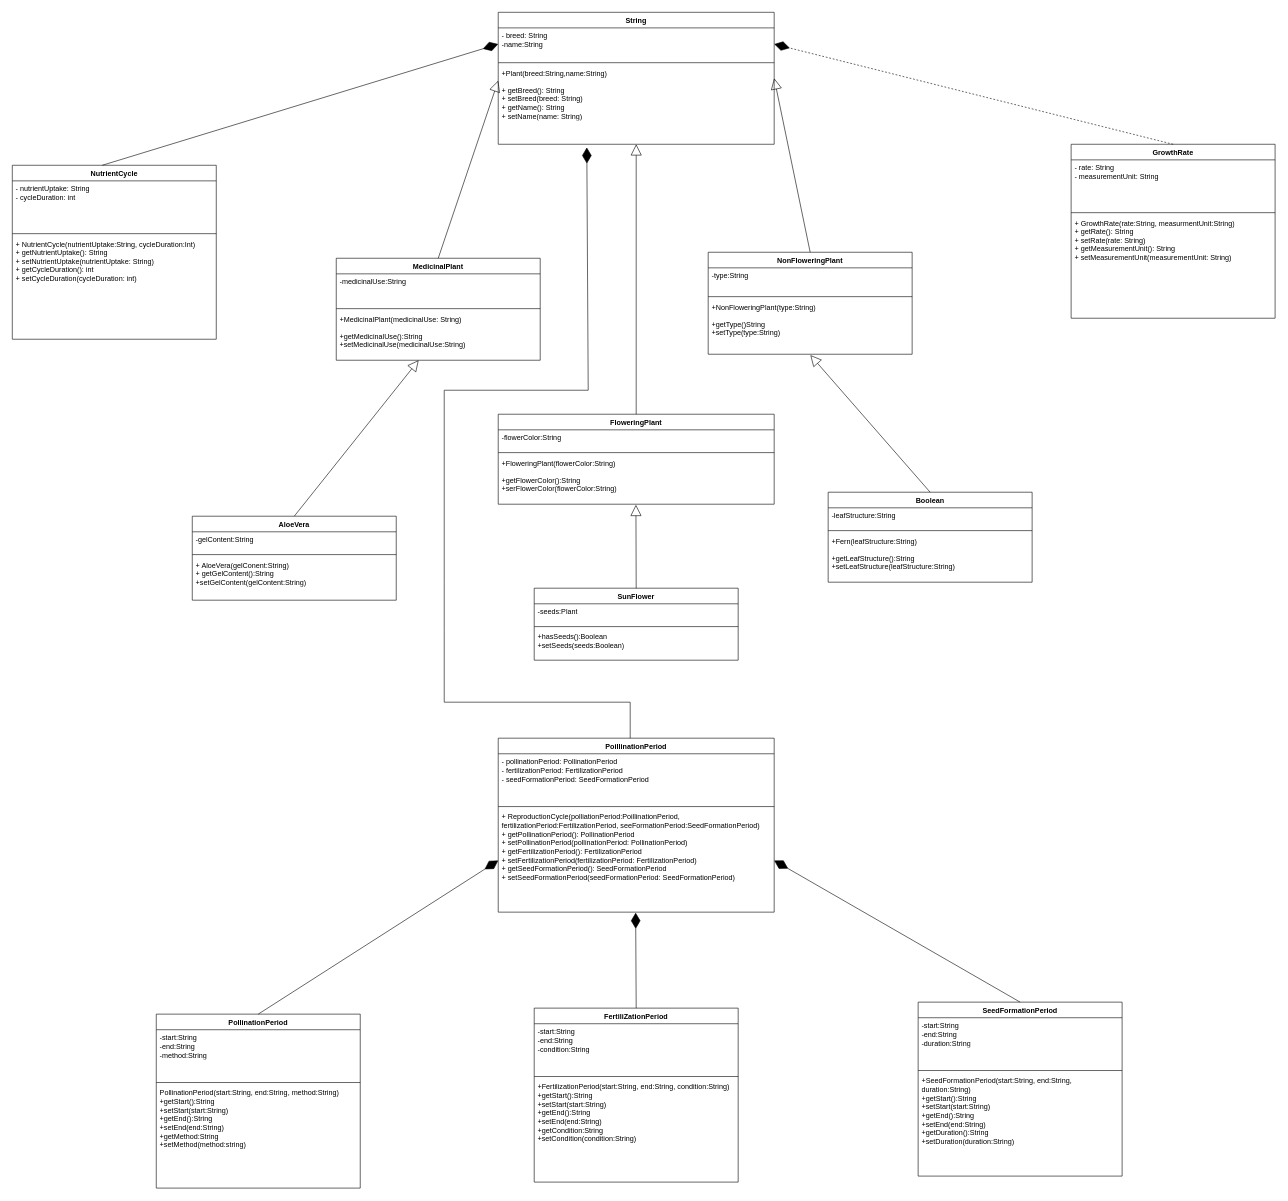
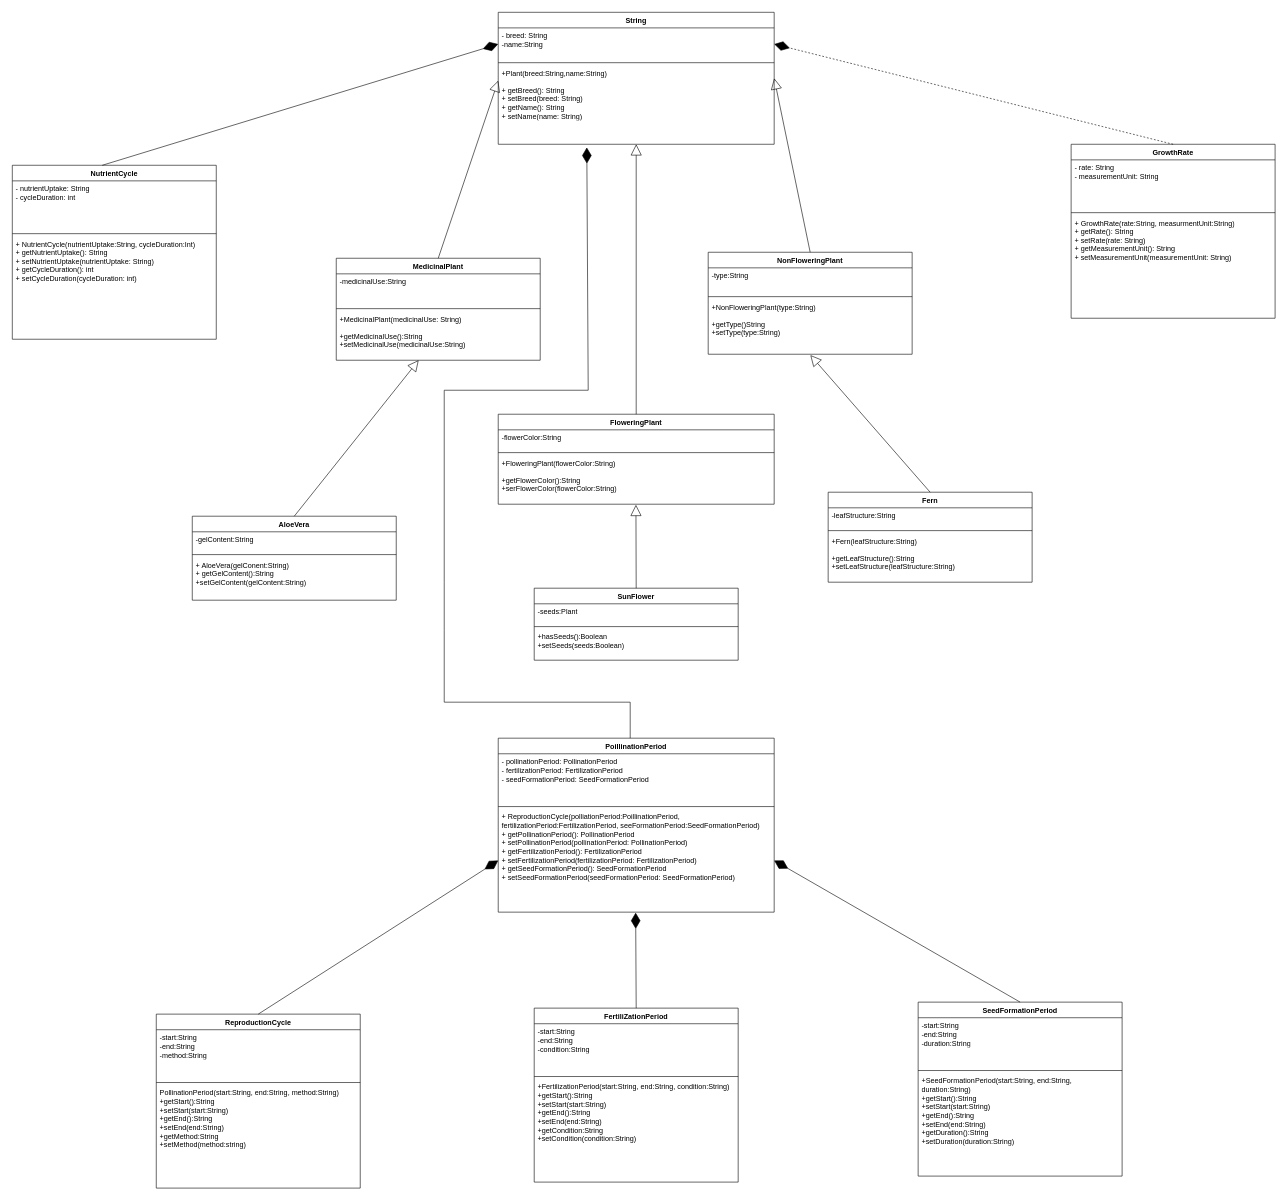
(930, 501) -> (930, 501)
(258, 1023) -> (258, 1023)
